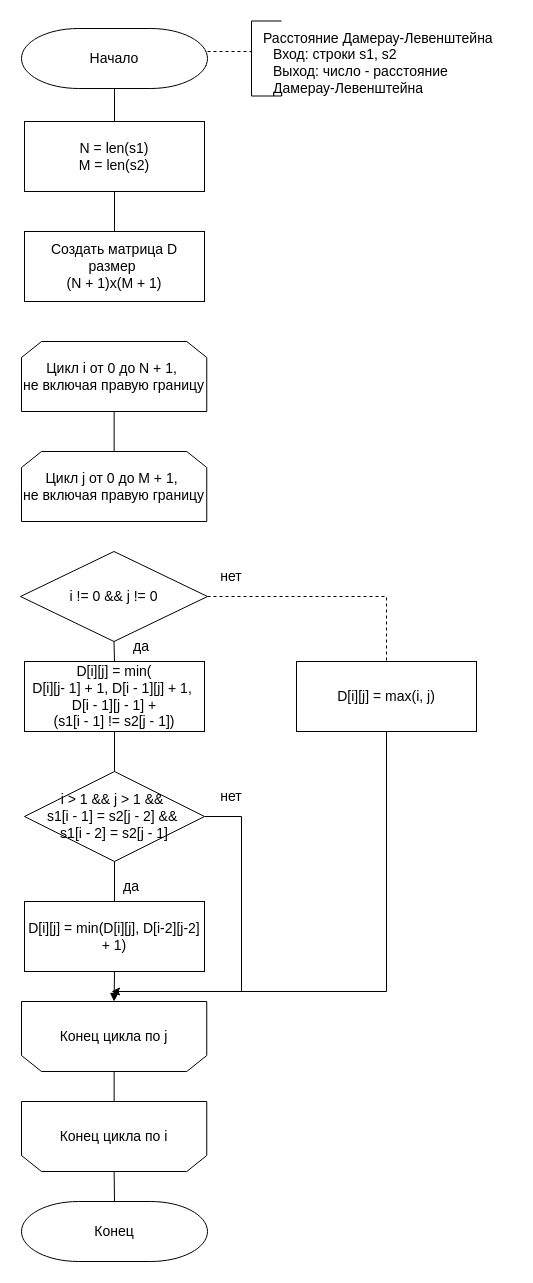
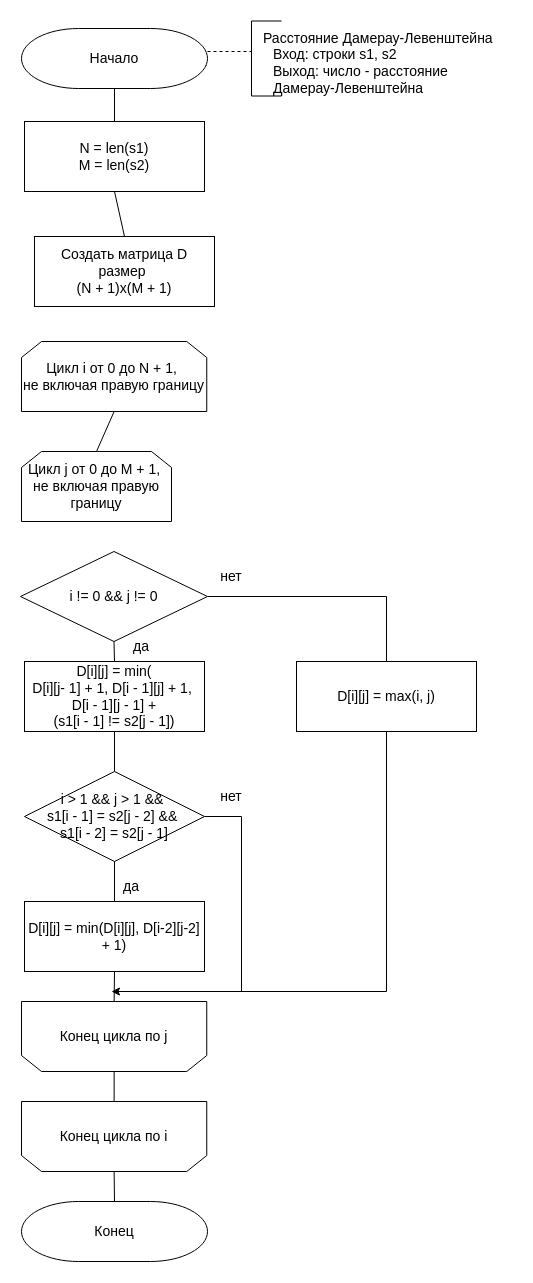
(115, 267) -> (125, 272)
(114, 487) -> (97, 487)
(330, 597) -> (330, 597)
(114, 992) -> (114, 996)
